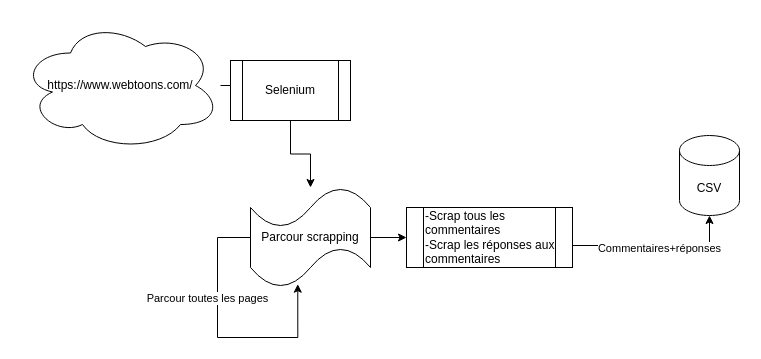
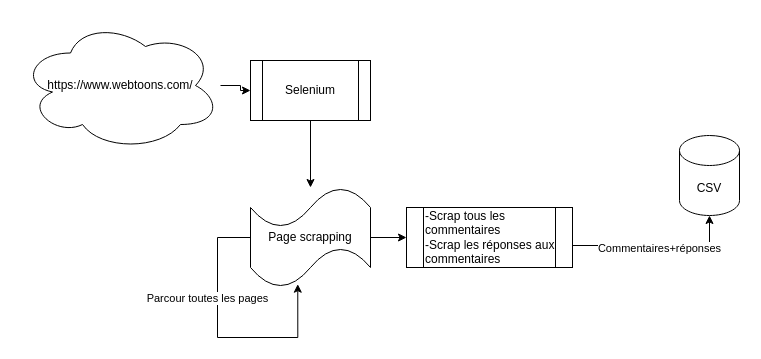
(291, 91) -> (311, 91)
(311, 238) -> (311, 238)
